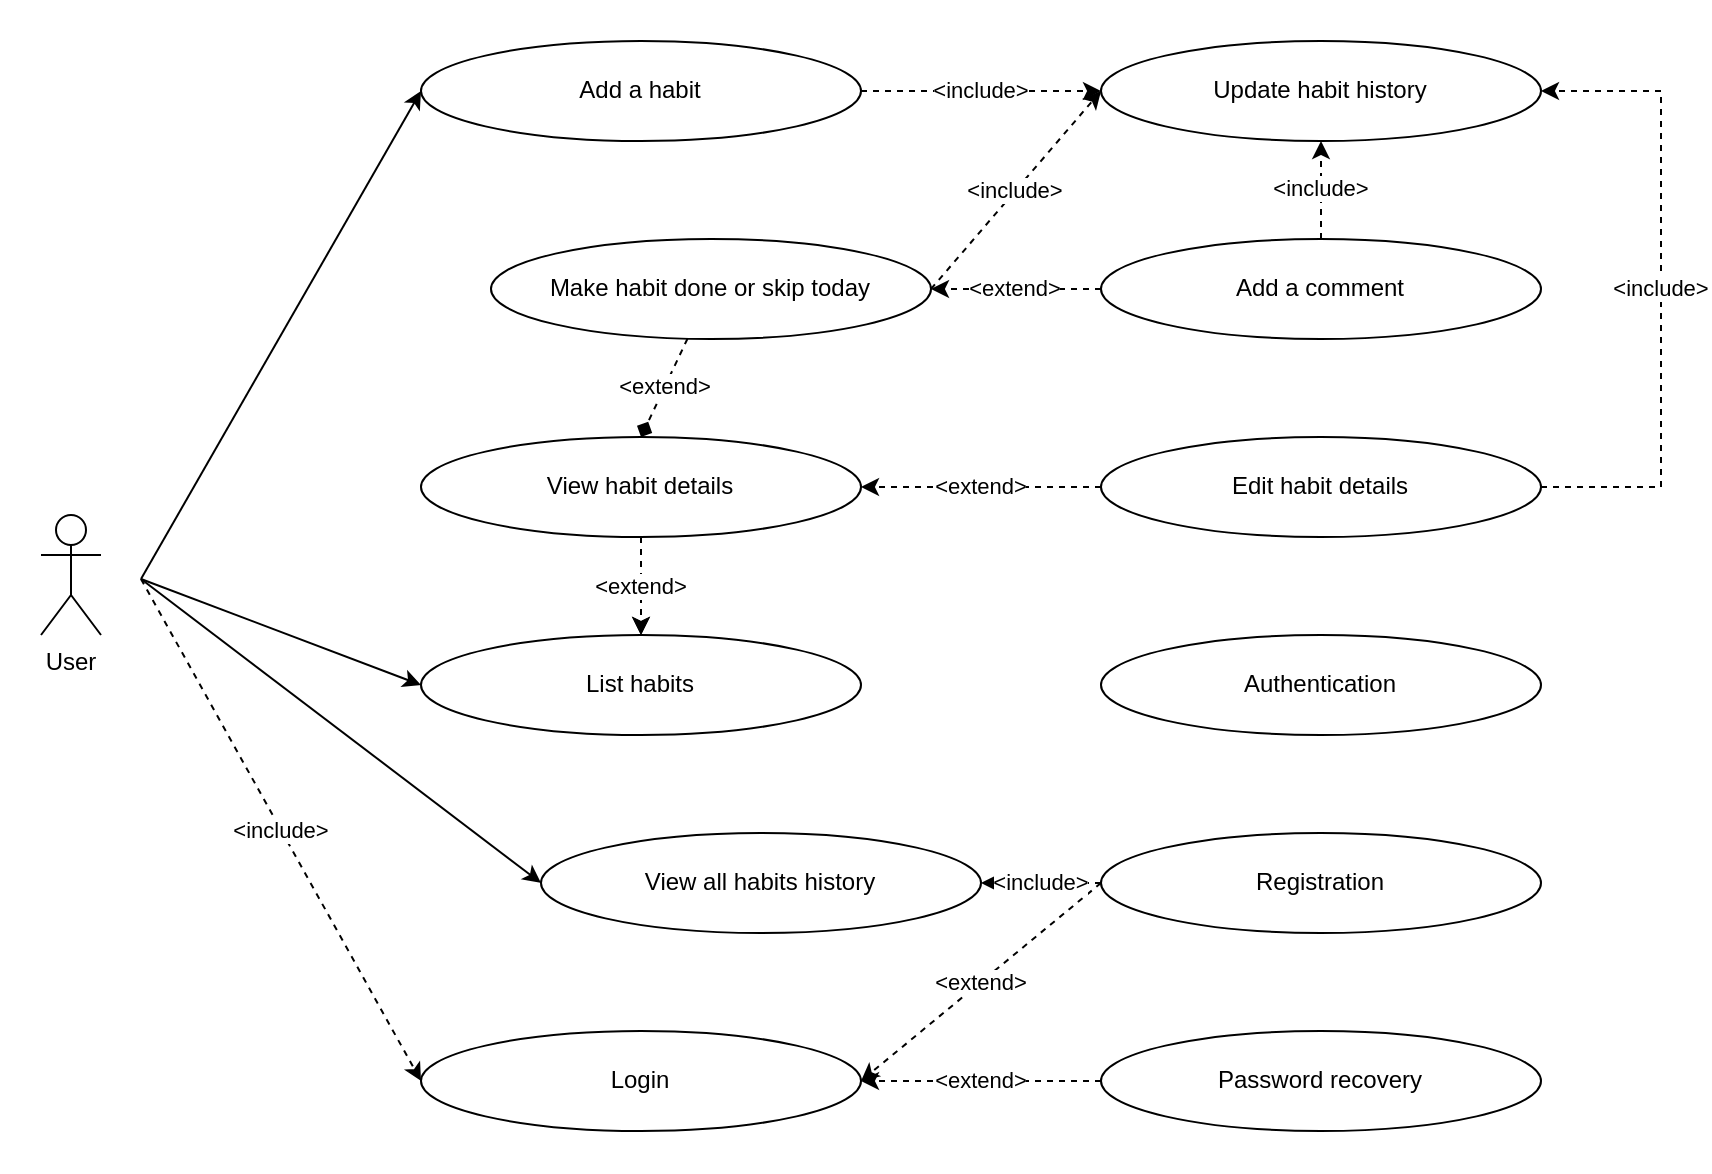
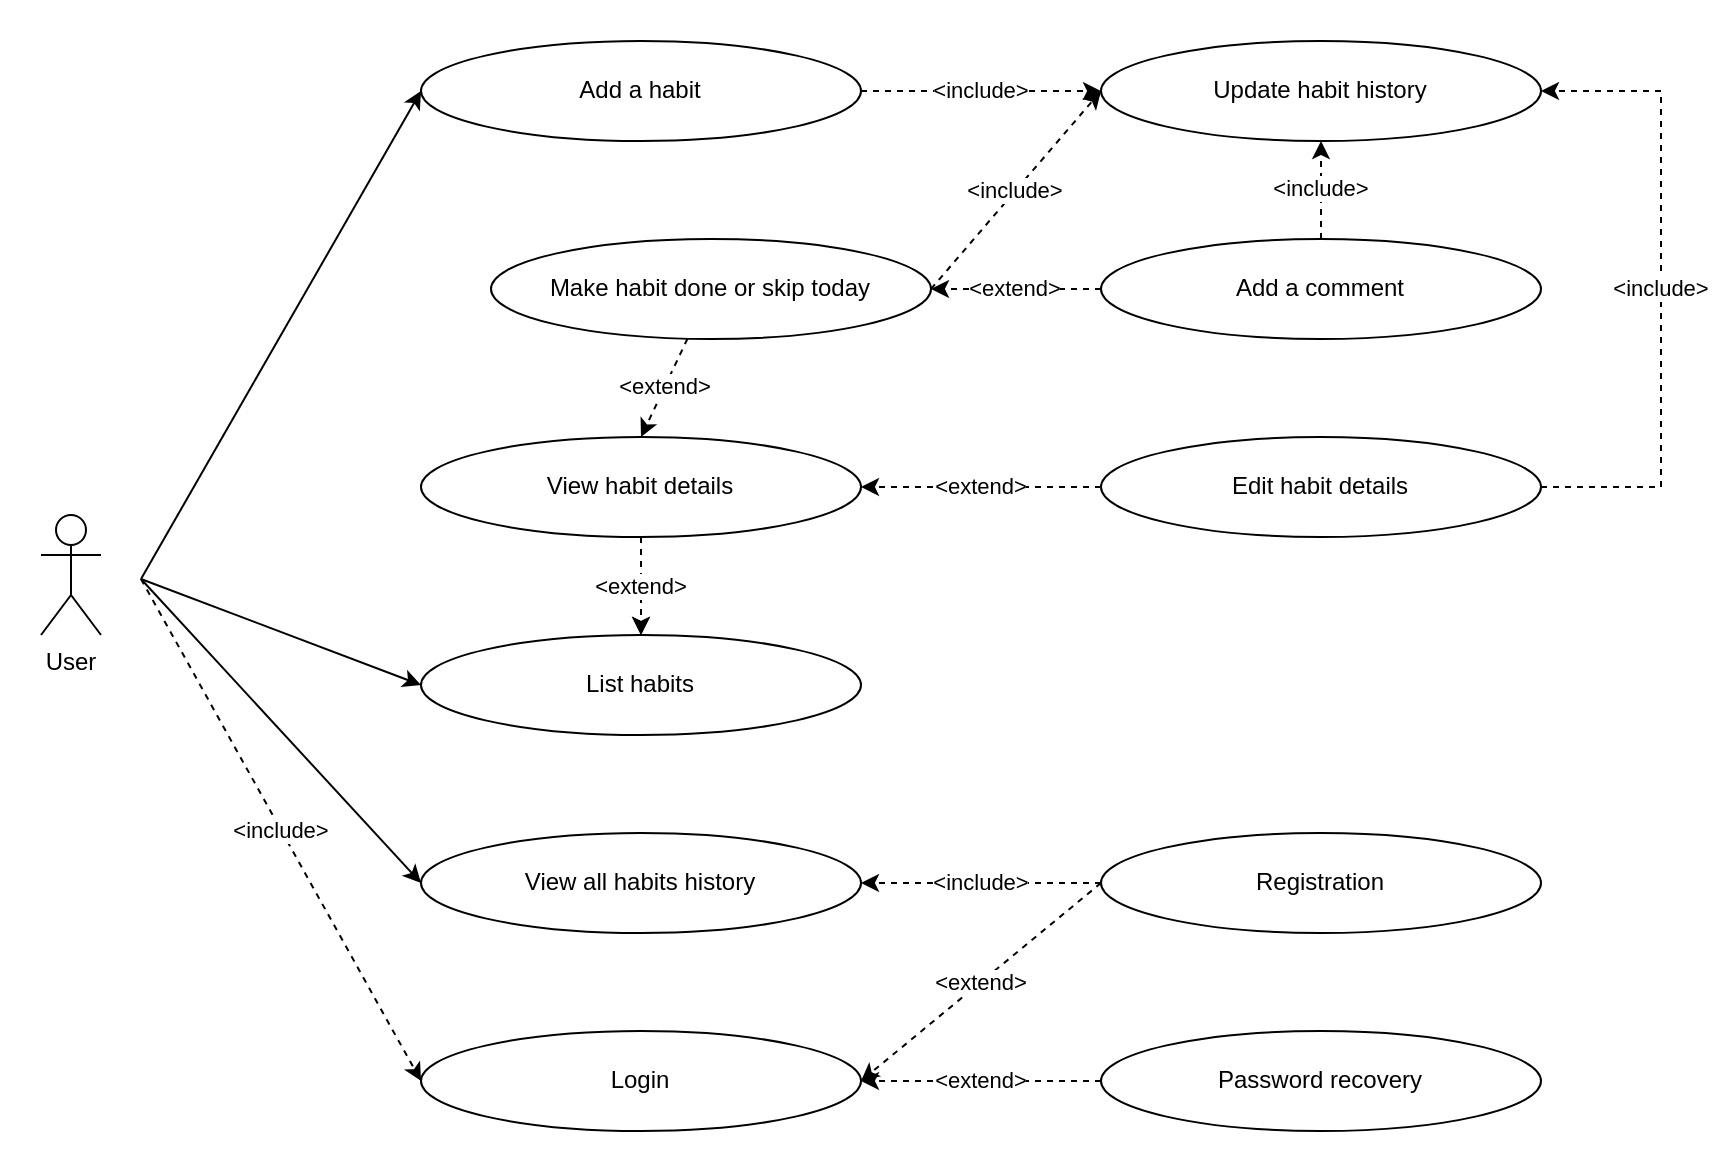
(648, 421) -> (648, 423)
(1321, 685) -> none
(761, 883) -> (641, 883)
